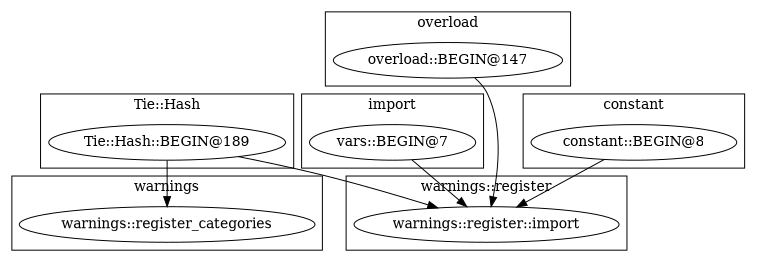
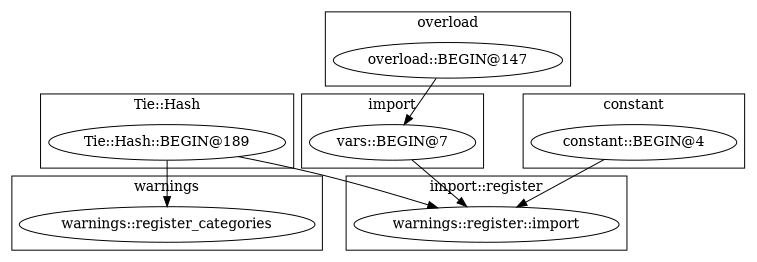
(498, 134) -> (421, 100)
(634, 142) -> (634, 142)
(487, 187) -> (487, 187)
